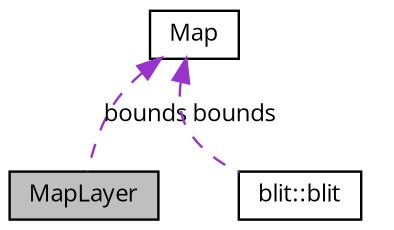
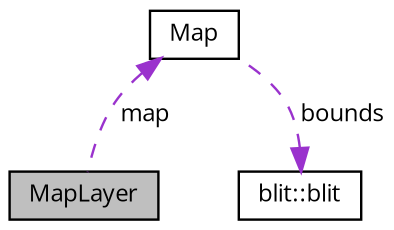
(143, 115) -> (143, 115)
(193, 137) -> (281, 95)
